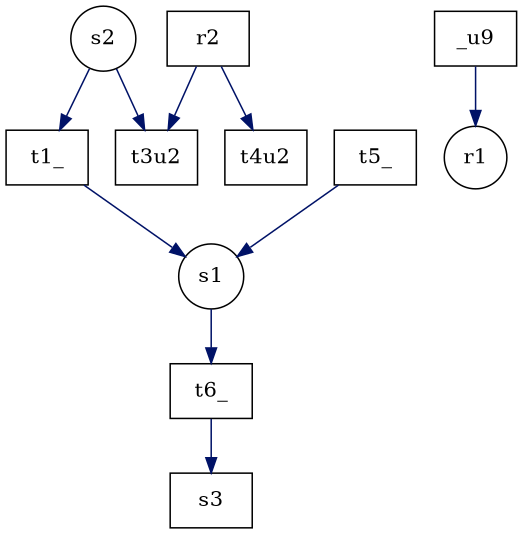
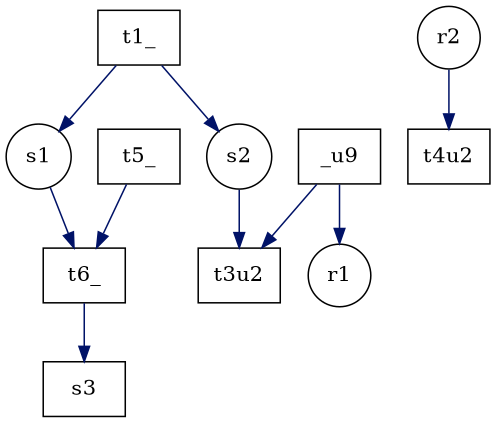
(208, 39) -> (449, 38)
(185, 91) -> (294, 210)
(78, 92) -> (185, 92)
(294, 216) -> (115, 209)
